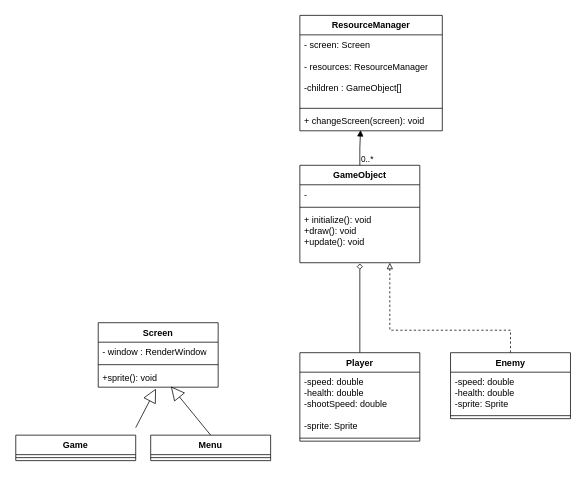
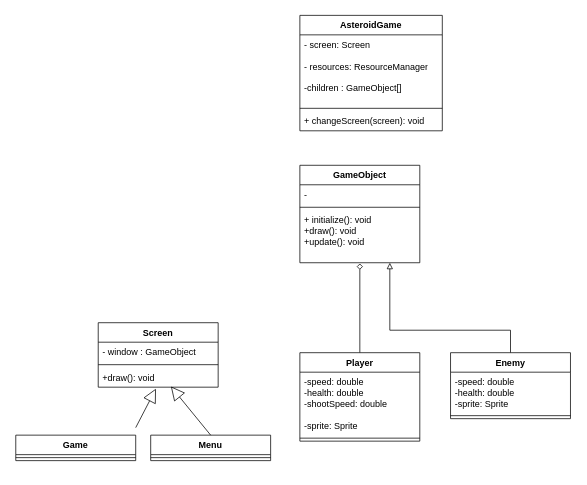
(371, 26) -> (371, 26)
(360, 159) -> none
(430, 330) -> (430, 330)
(153, 353) -> (149, 353)
(135, 379) -> (132, 379)
